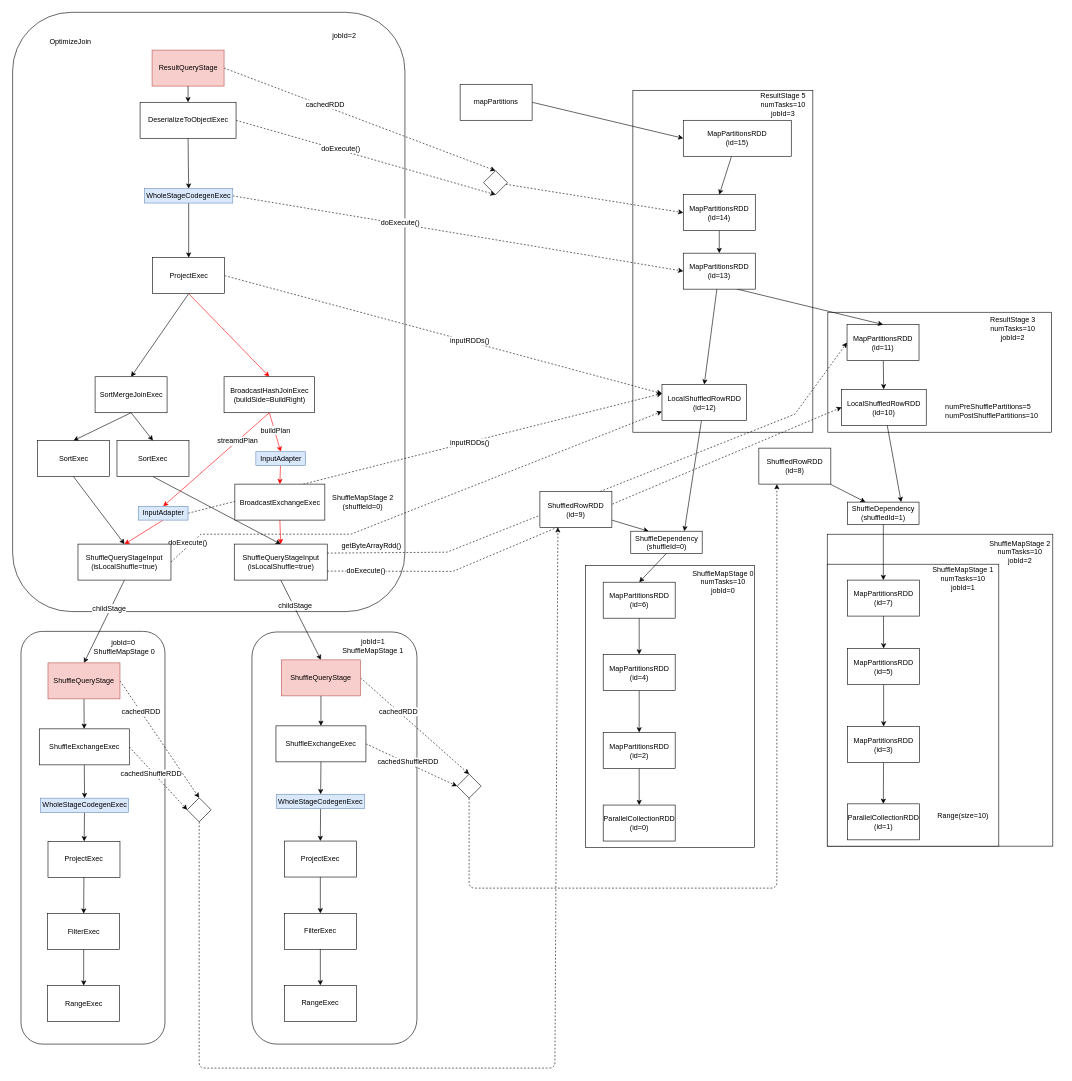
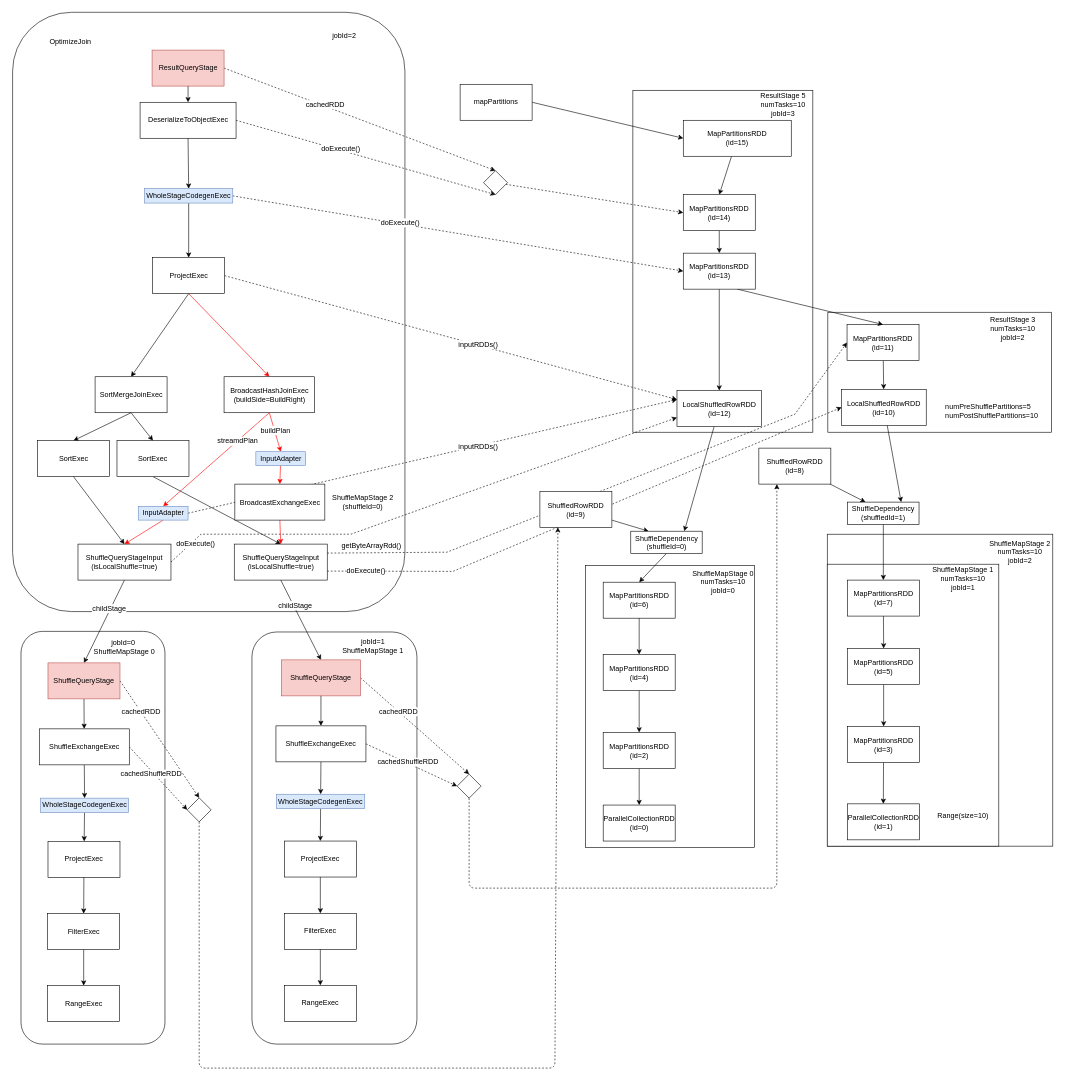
(704, 403) -> (719, 409)
